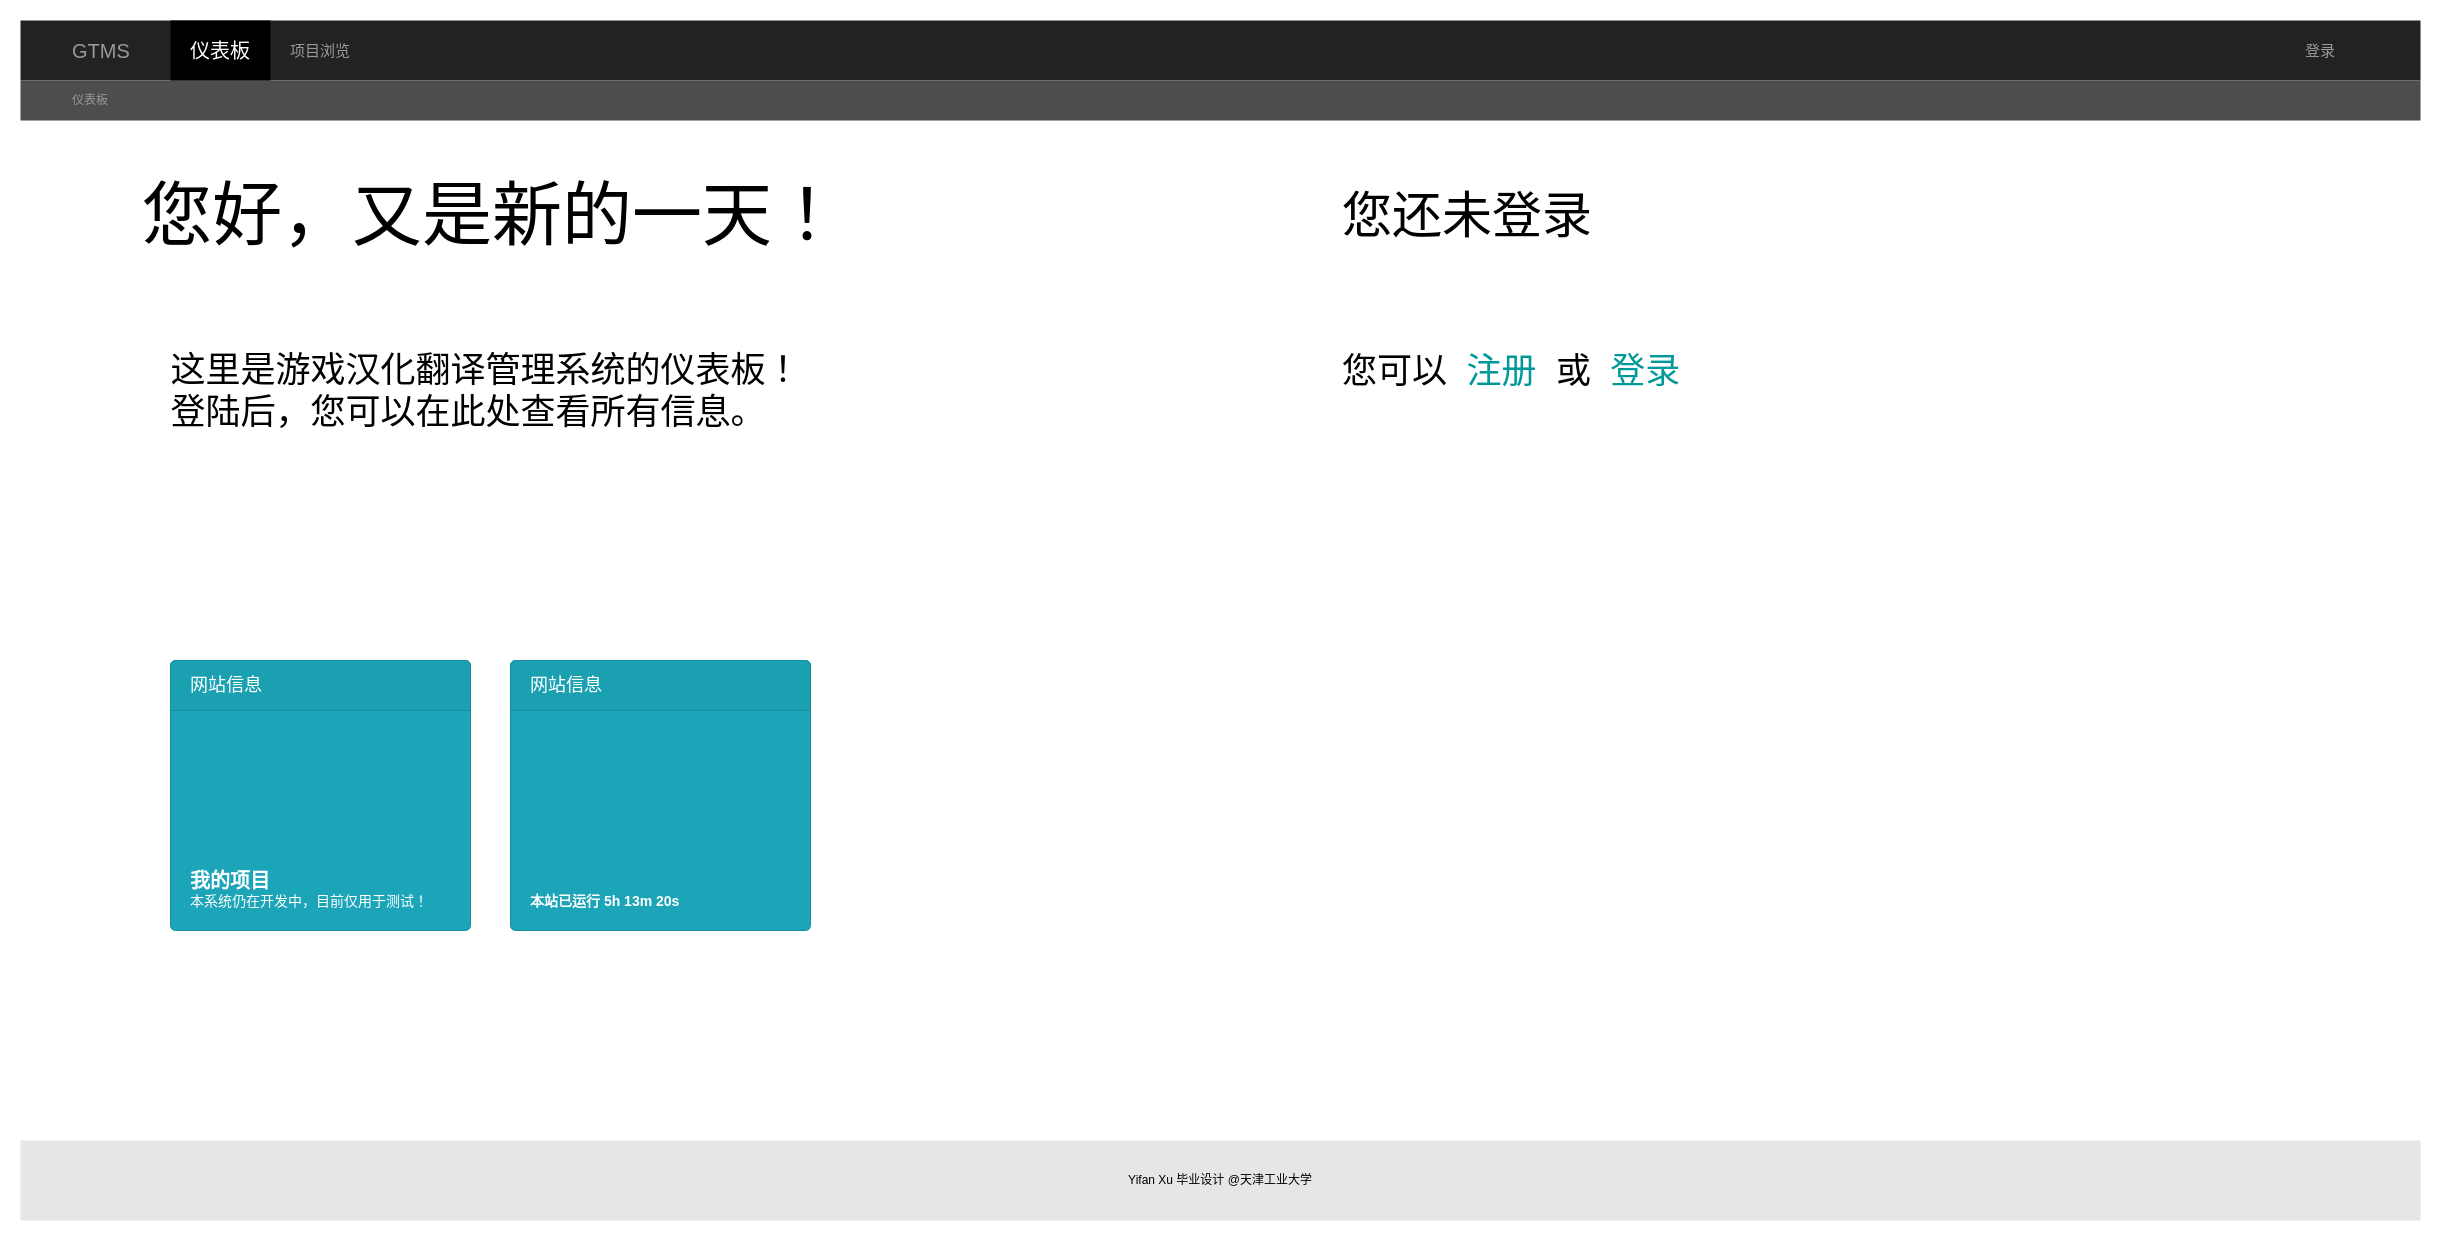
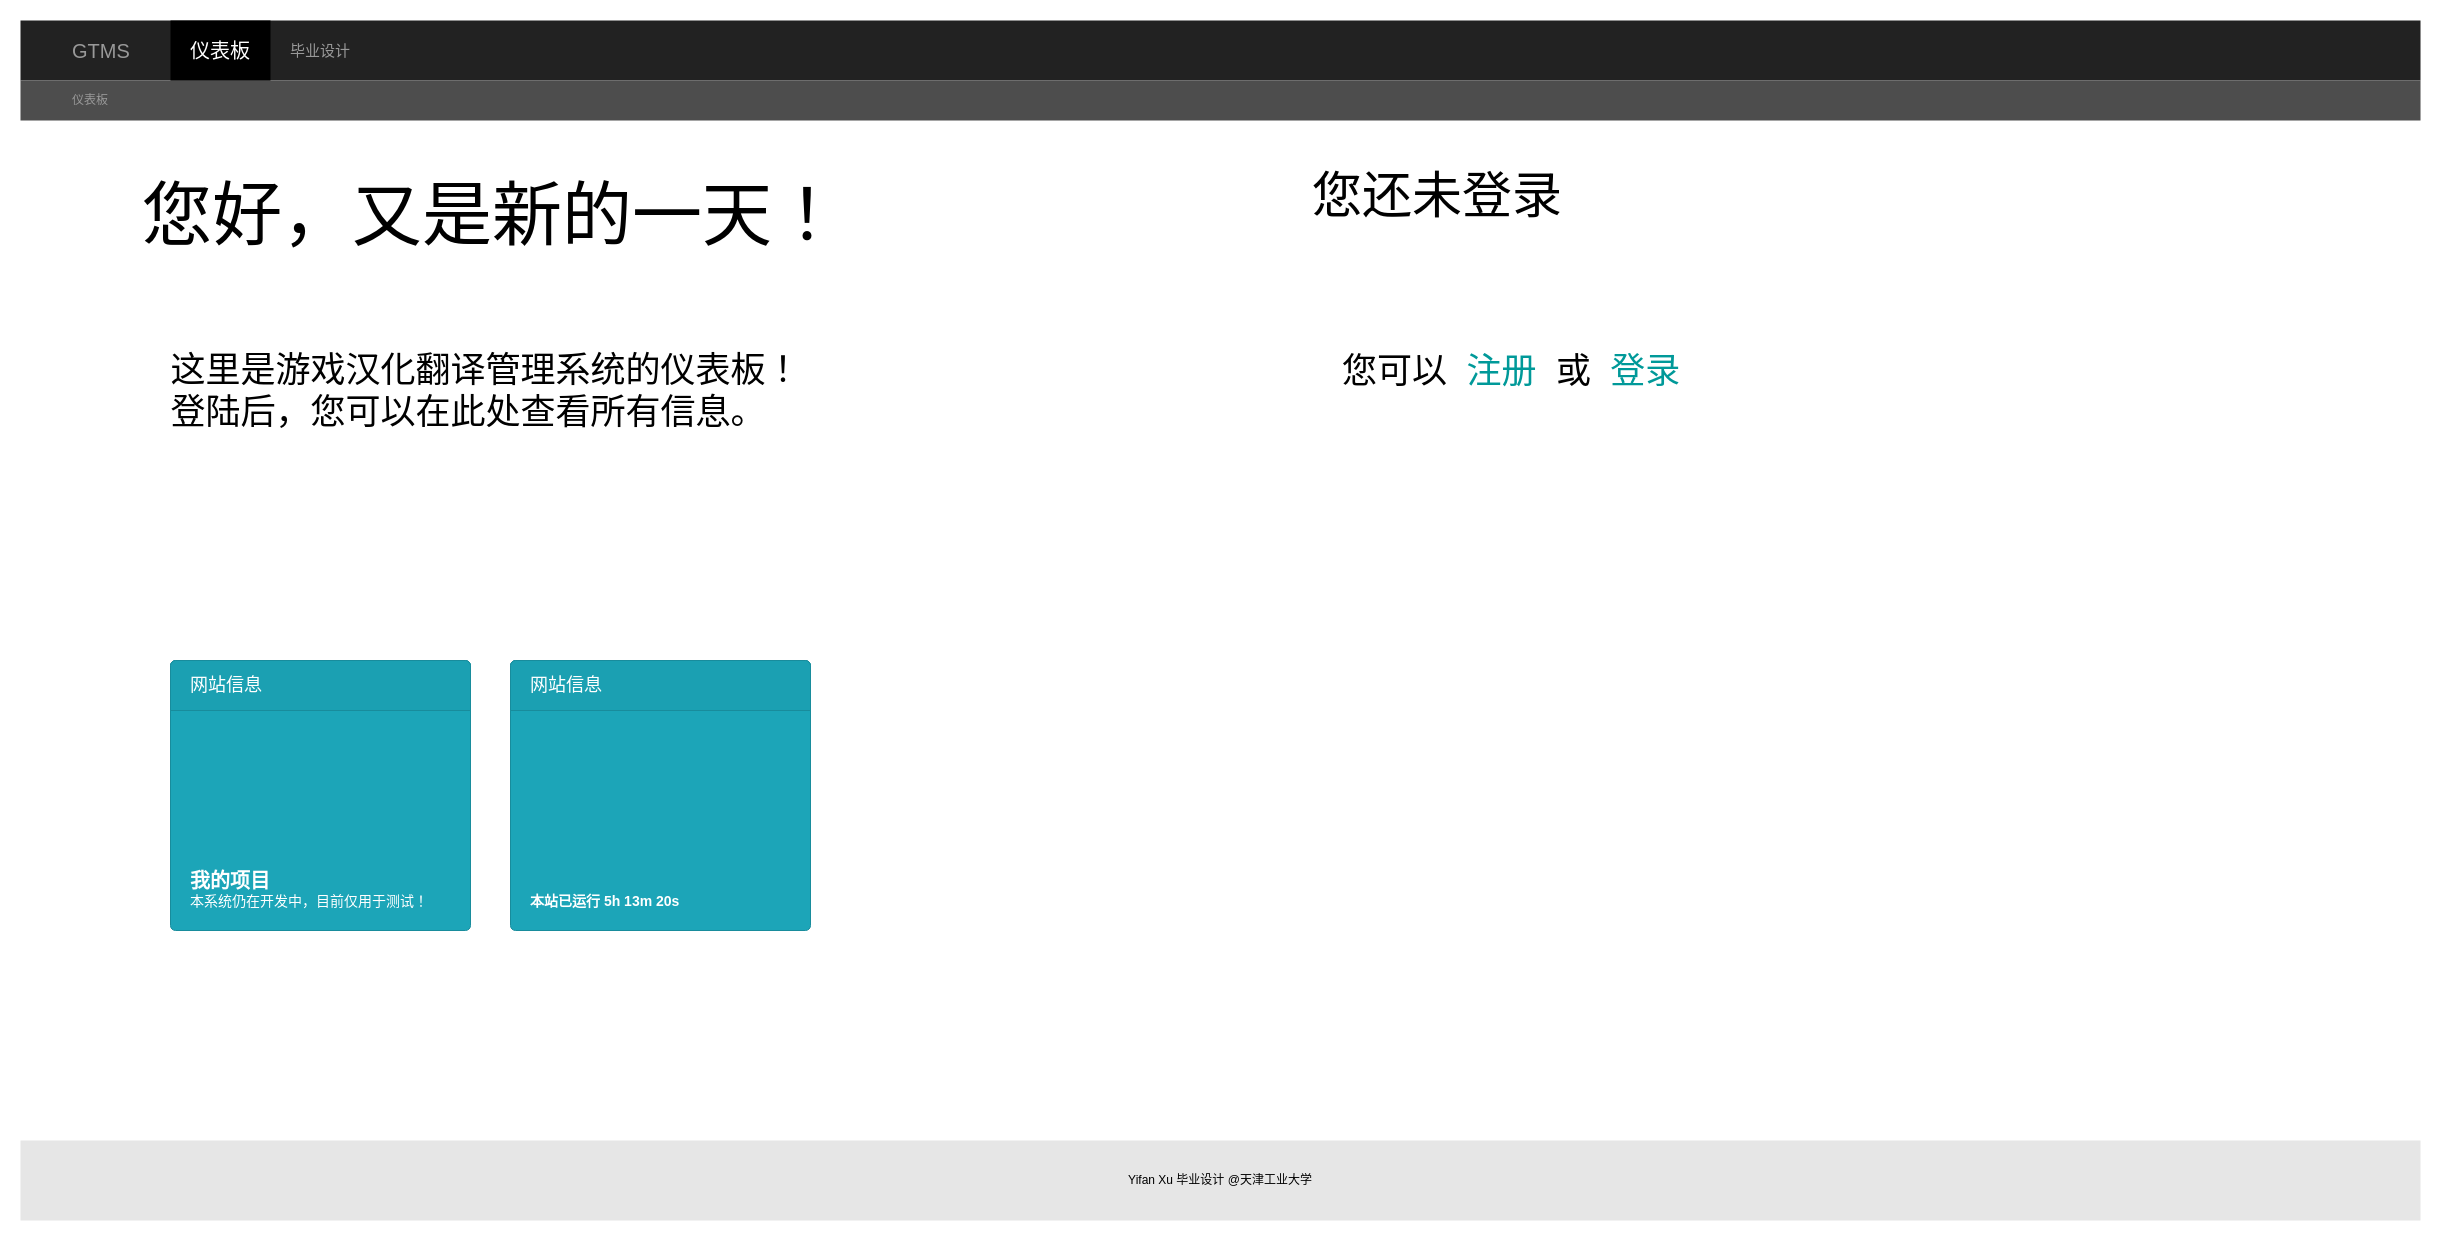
(321, 51) -> (321, 51)
(2321, 51) -> none
(1476, 216) -> (1446, 196)
